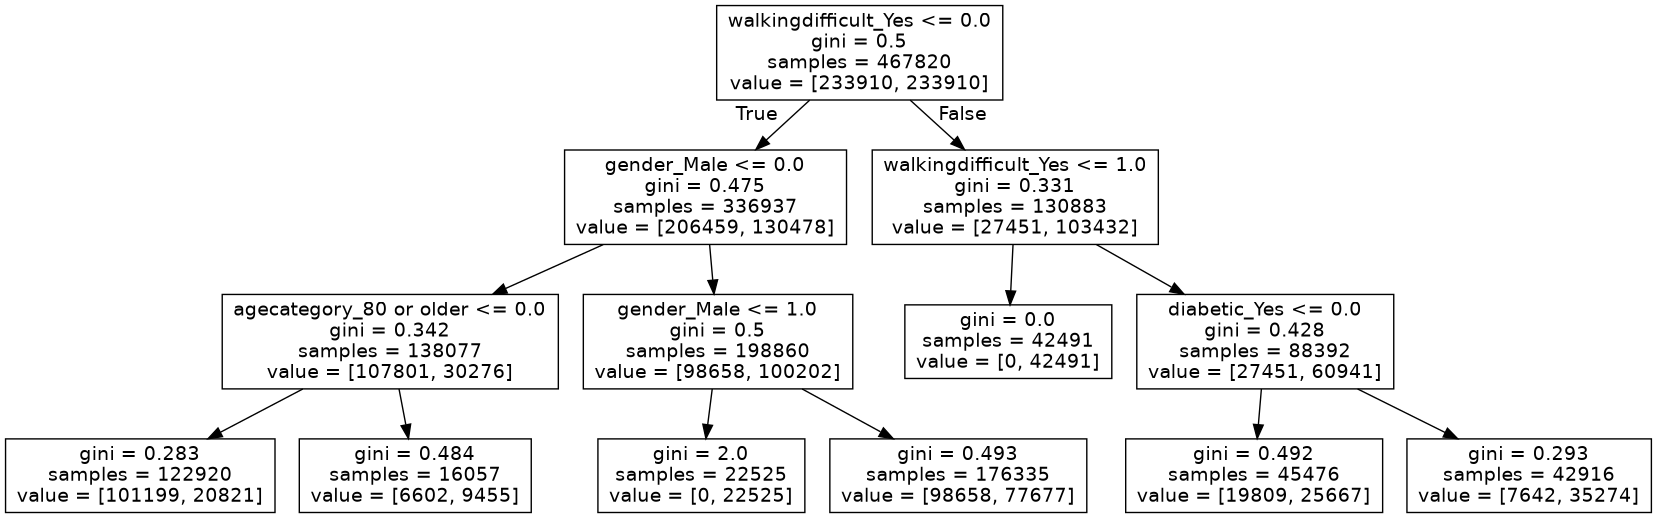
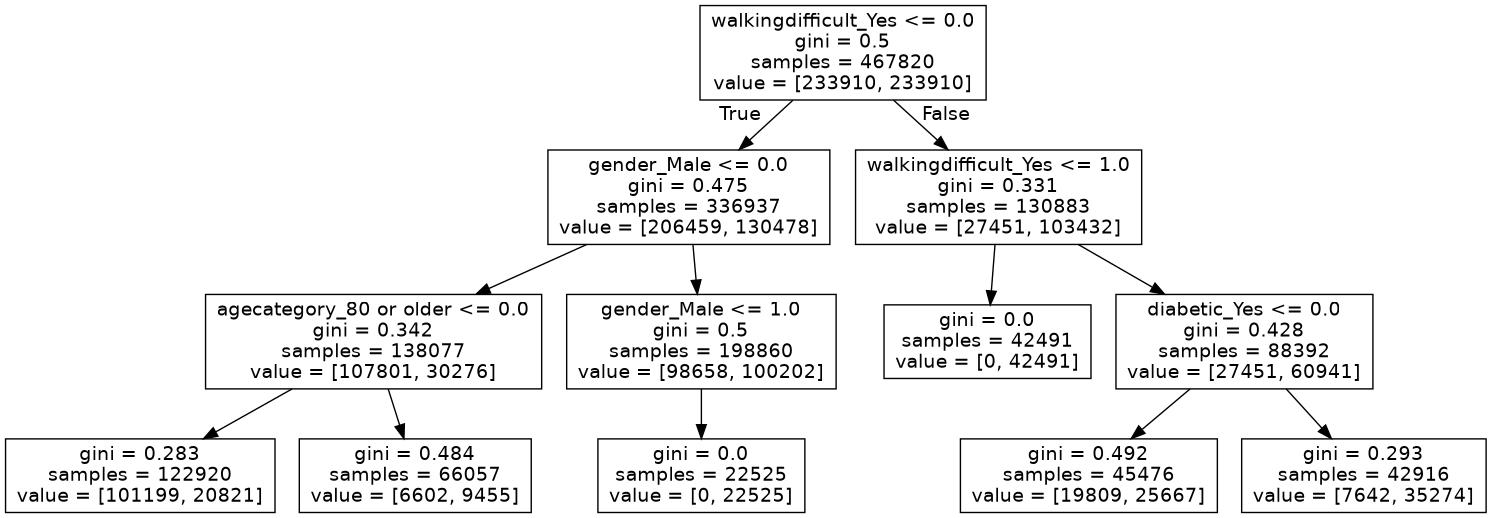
(415, 476) -> (415, 476)
(701, 476) -> (701, 476)
(958, 476) -> none
